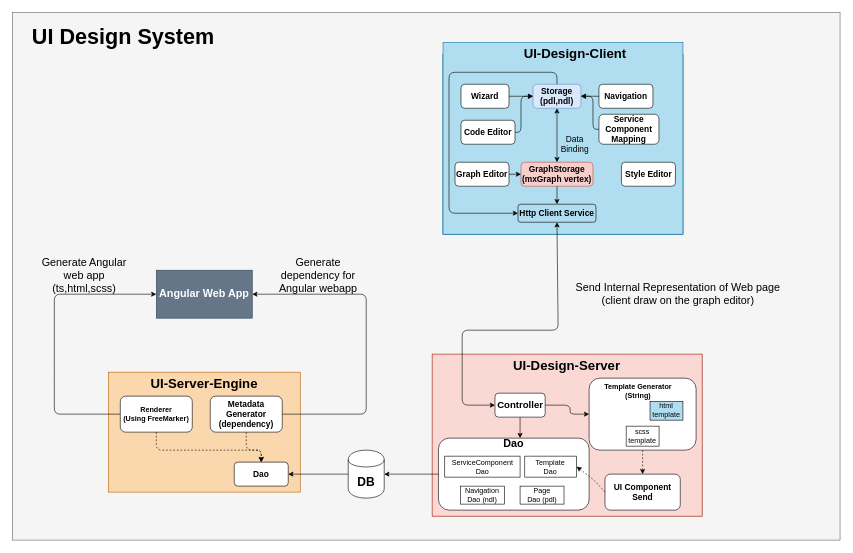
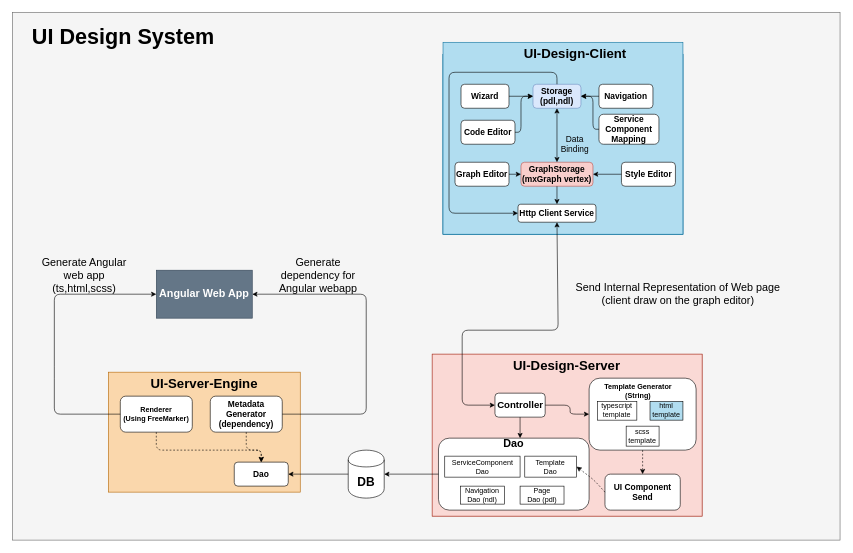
none -> (598, 174)
(557, 213) -> (557, 213)
none -> (617, 411)
